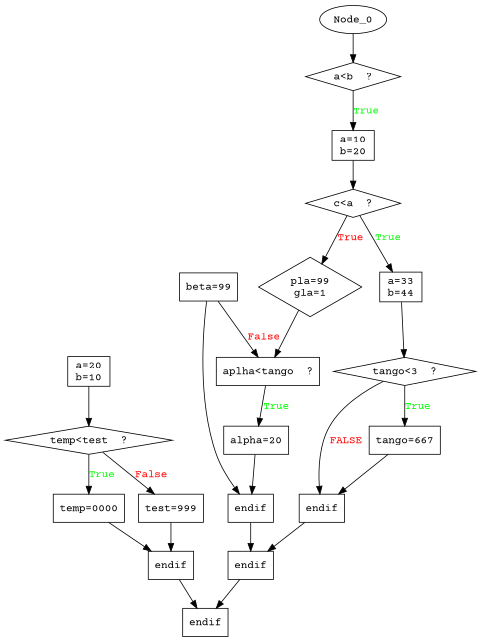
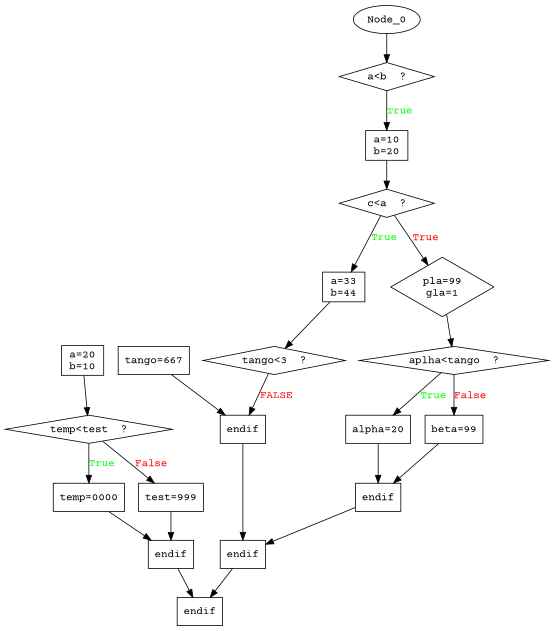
(236, 326) -> (454, 391)
(268, 371) -> (454, 360)
(405, 402) -> none
